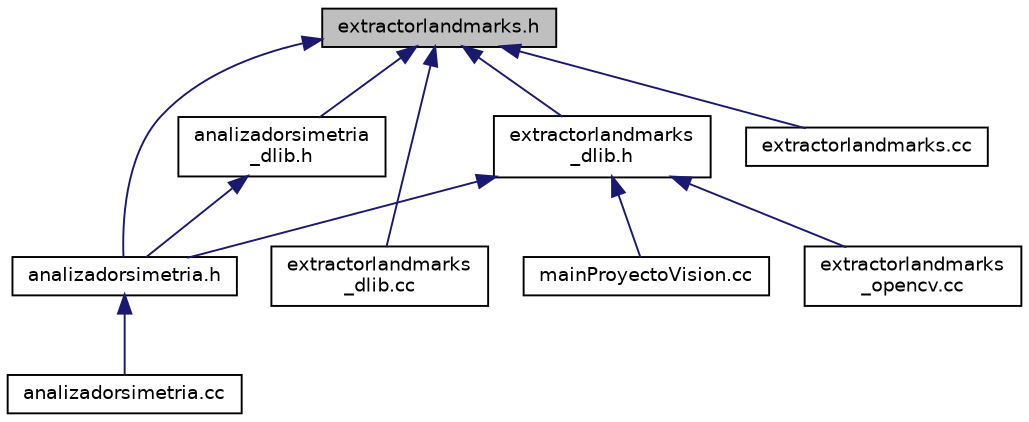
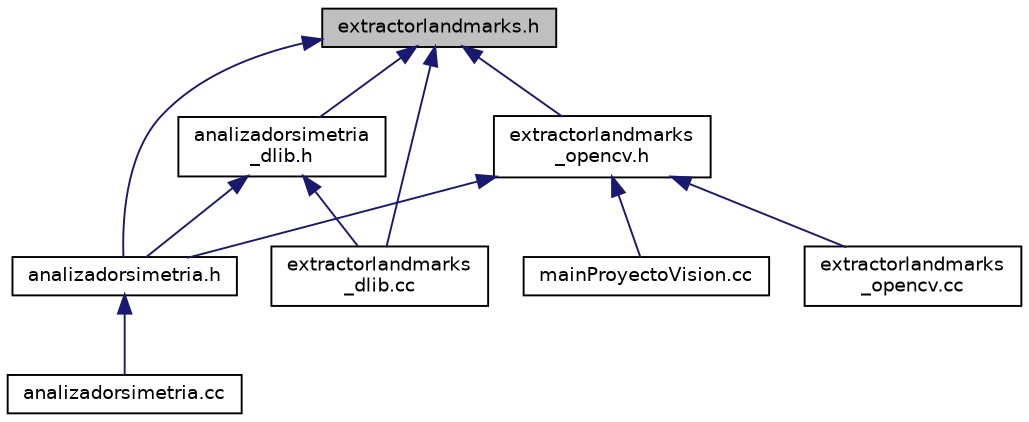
(602, 147) -> (602, 147)
(867, 147) -> none
none -> (344, 229)
